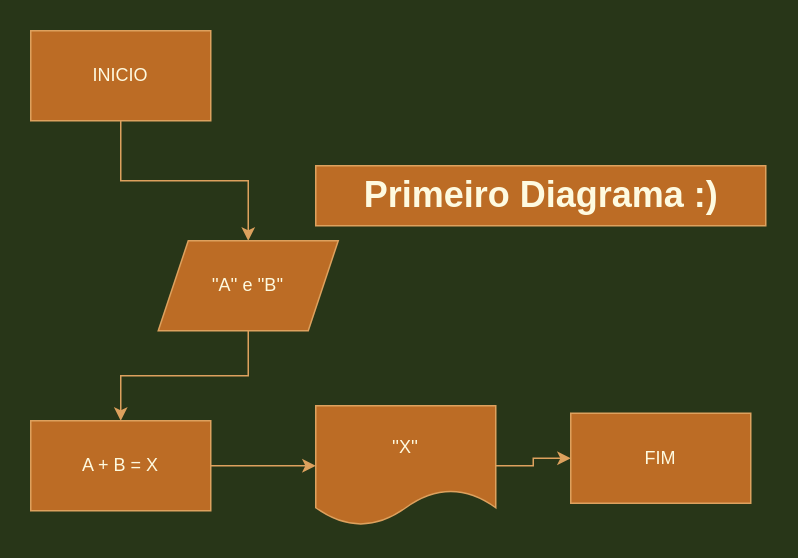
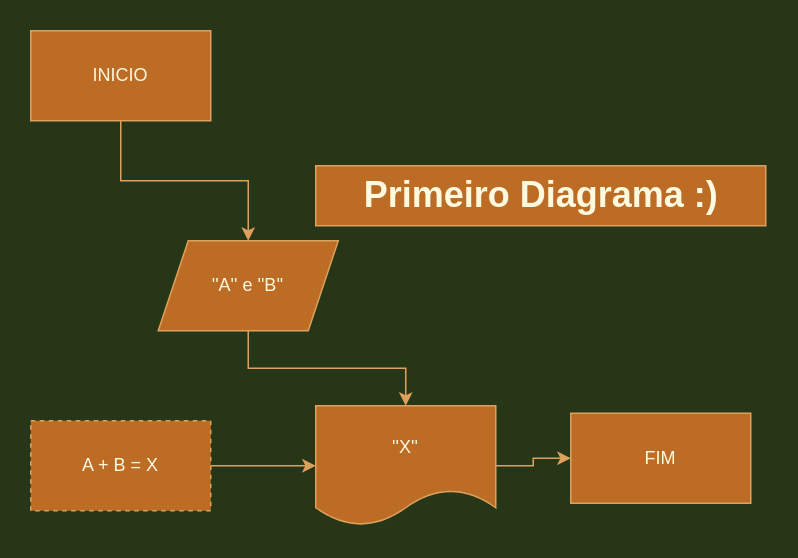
(173, 376) -> (339, 368)
(121, 466) -> (121, 466)
